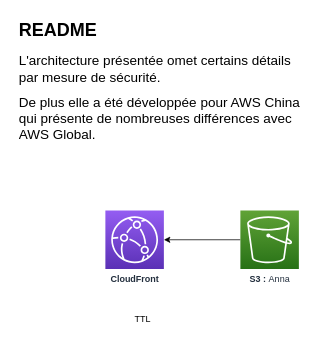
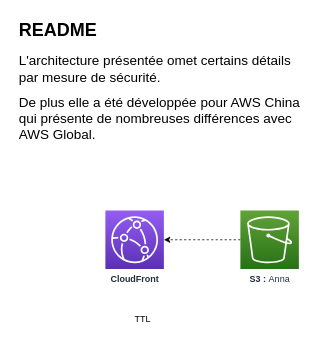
(204, 240) -> (204, 240)
